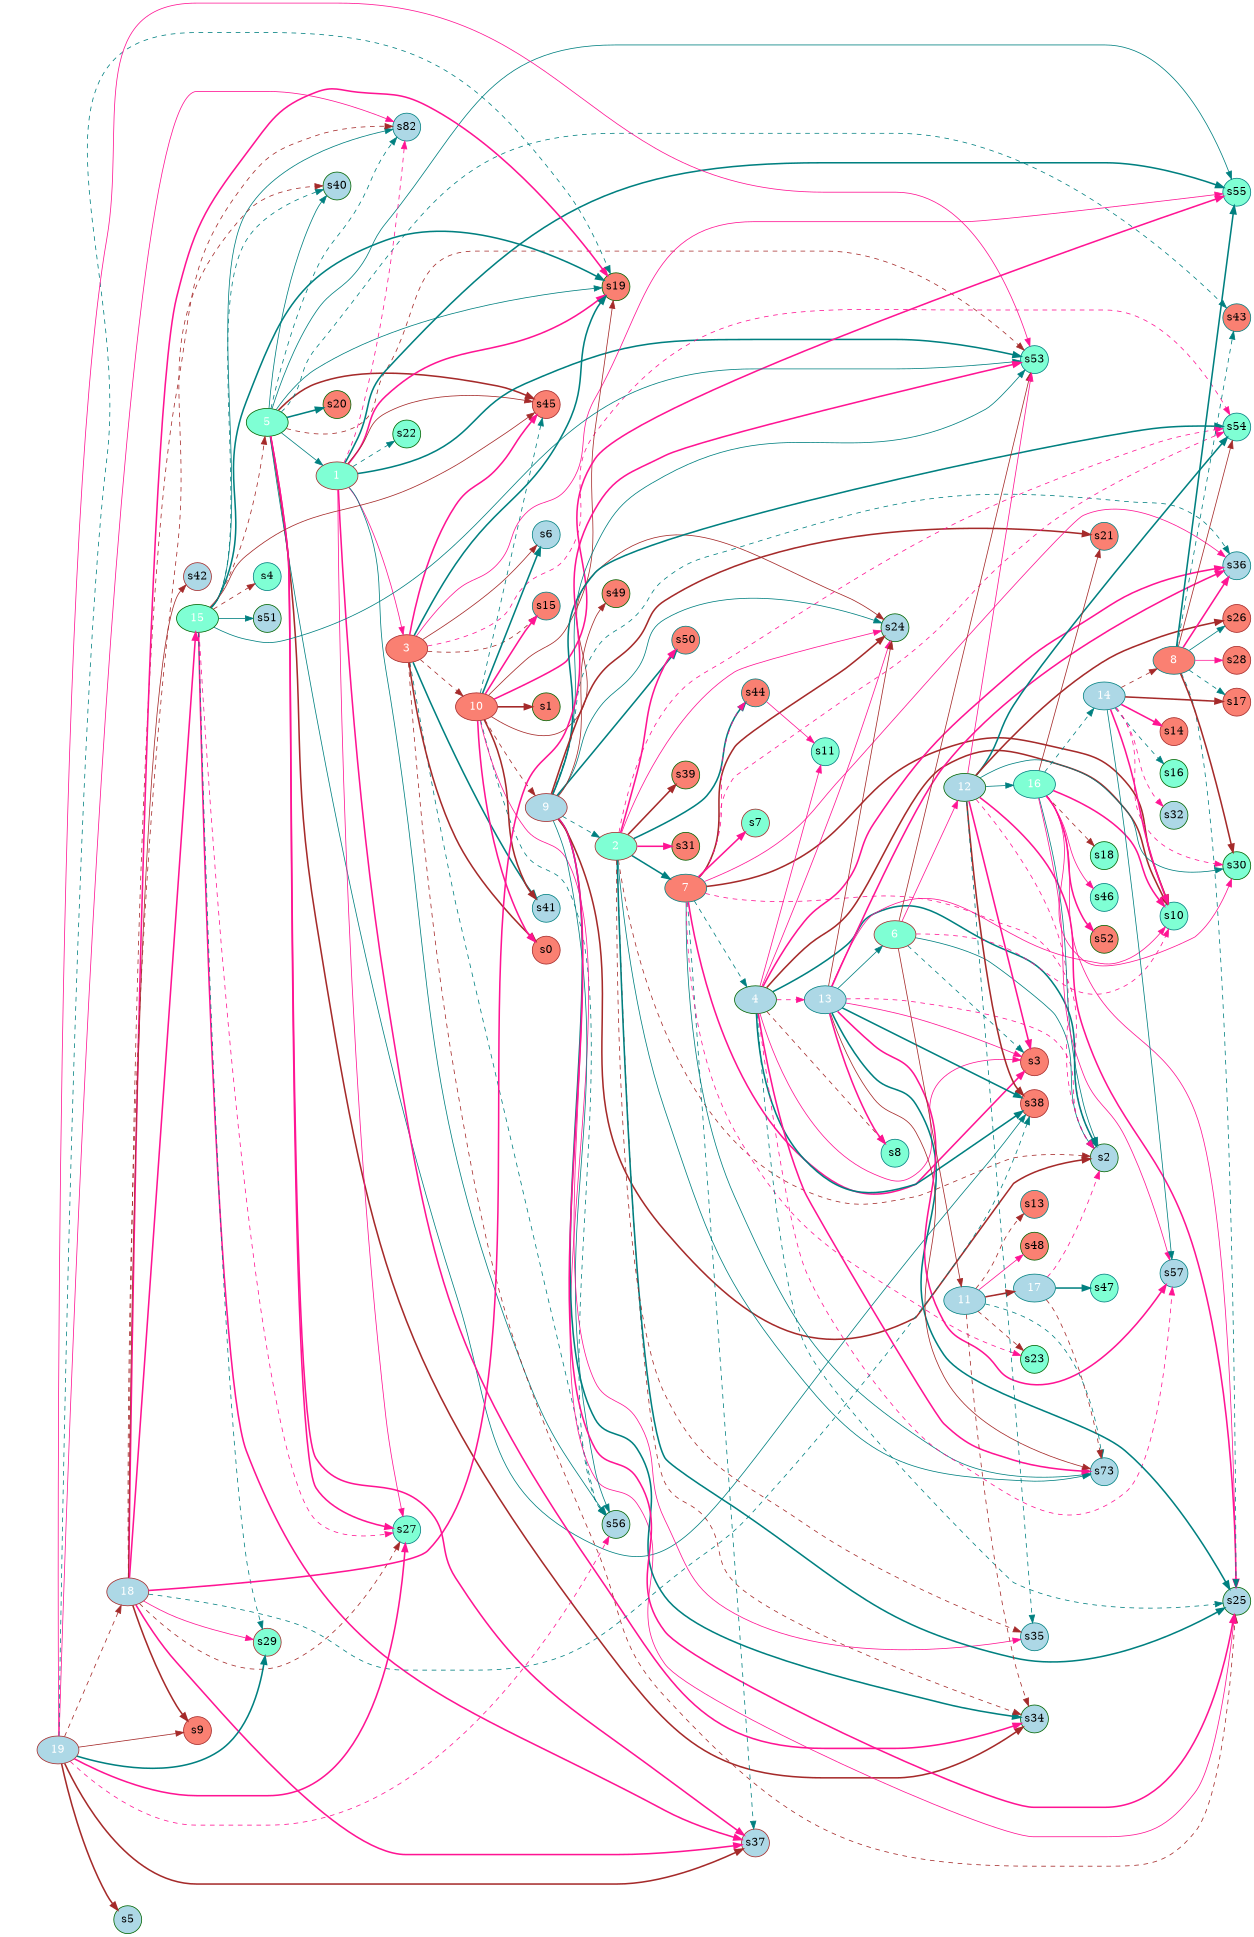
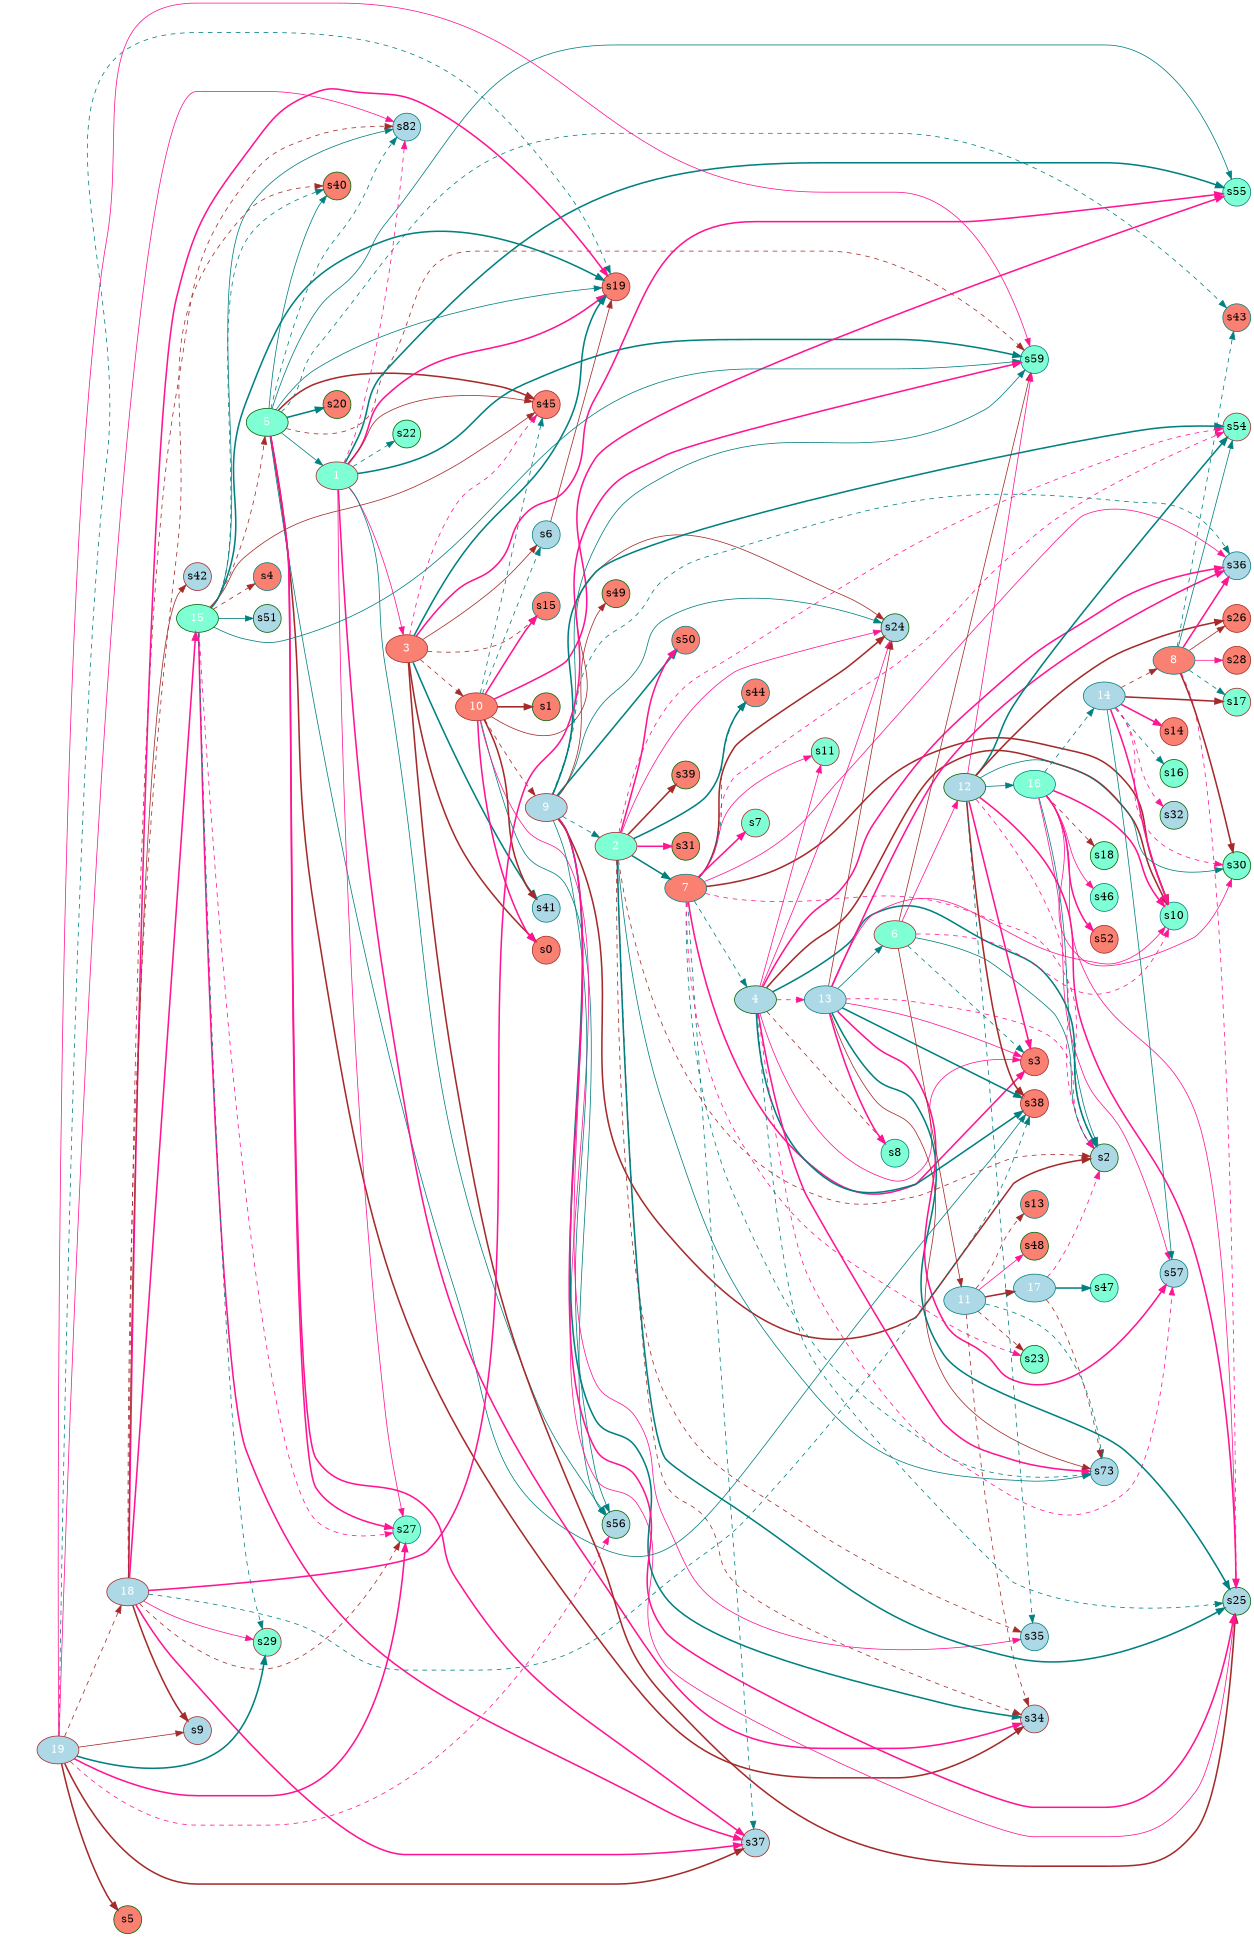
(337, 186) -> (337, 186)
(702, 232) -> (702, 232)
(616, 287) -> (616, 287)
(760, 318) -> none
(1034, 360) -> (1034, 360)
(1206, 419) -> none
(1237, 427) -> (1237, 427)
(450, 515) -> (450, 515)
(593, 532) -> (580, 415)
(1104, 536) -> none
(1203, 552) -> (1203, 552)
(267, 577) -> (267, 577)
(510, 624) -> (510, 624)
(1204, 640) -> (1204, 640)
(1237, 702) -> (1237, 702)
(787, 720) -> (734, 803)
(825, 752) -> (825, 752)
(722, 794) -> (722, 794)
(1104, 939) -> (1104, 939)
(494, 1066) -> none
(590, 1101) -> (590, 1101)
(1228, 1124) -> (1228, 1124)
(773, 1279) -> (773, 1279)
(607, 1578) -> (607, 1578)
(1034, 1719) -> (1034, 1719)
(197, 1731) -> (197, 1731)
(128, 1920) -> (128, 1920)
